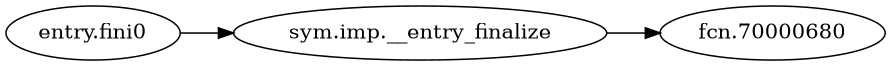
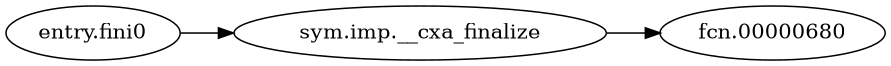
(420, 33) -> (420, 33)
(773, 33) -> (773, 33)
